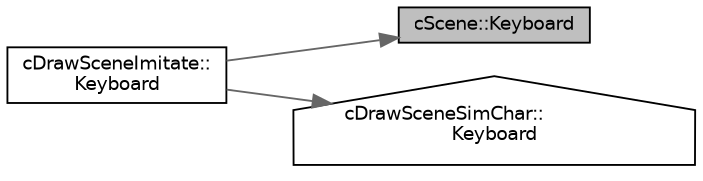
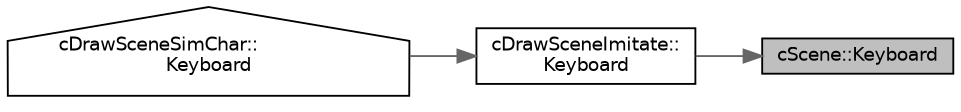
(269, 95) -> (433, 56)
